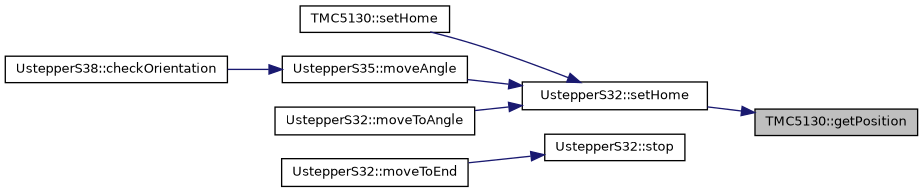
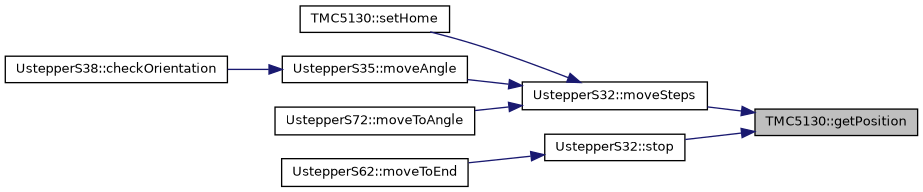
(615, 96) -> (615, 96)
(375, 121) -> (375, 121)
none -> (713, 136)
(375, 173) -> (375, 173)
